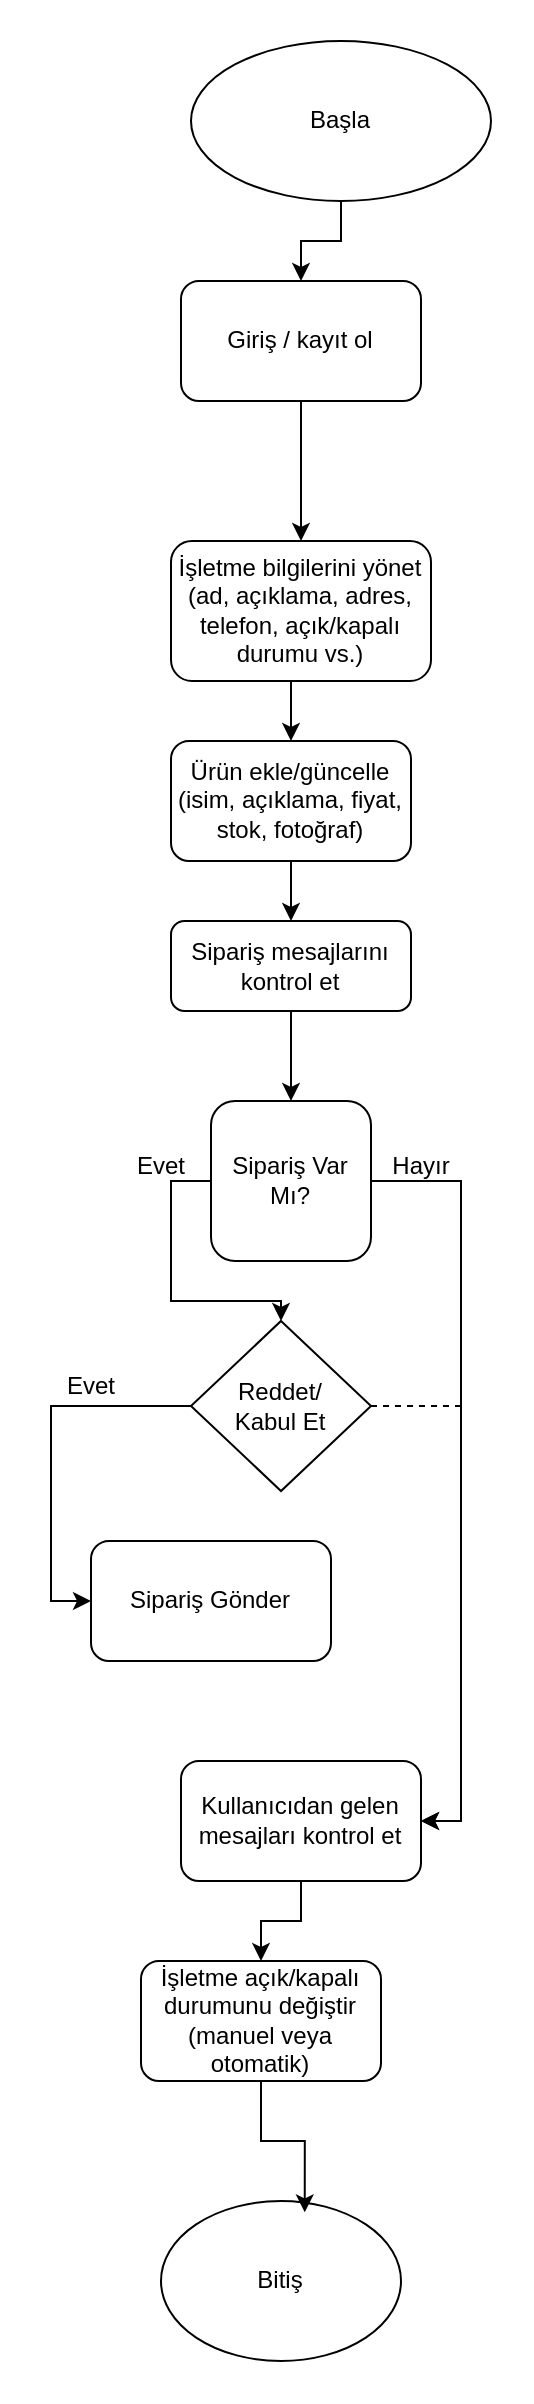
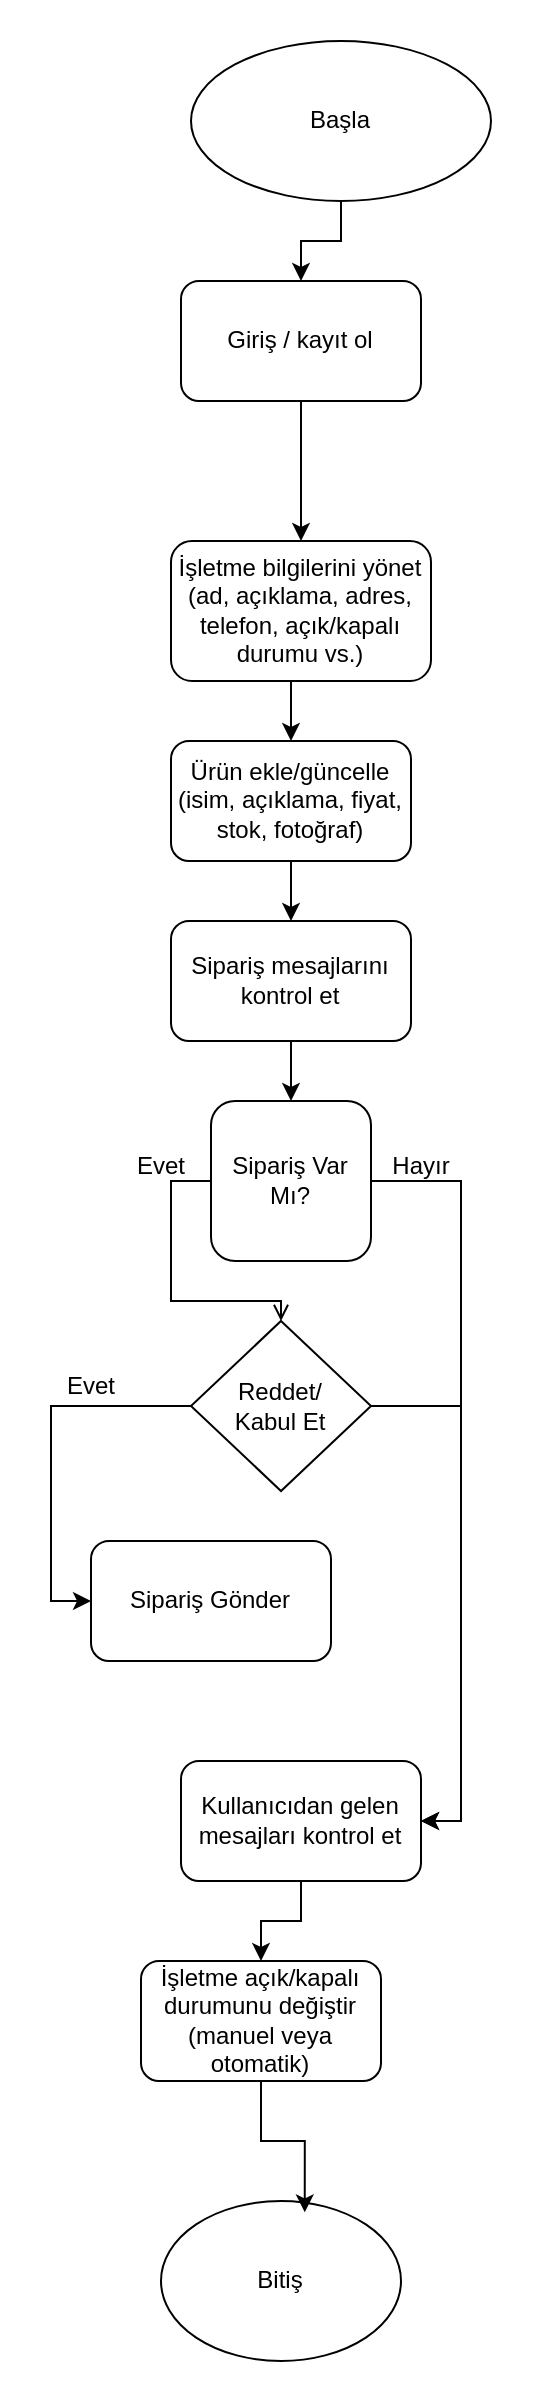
(291, 966) -> (291, 981)
(281, 1306) -> (281, 1309)
(415, 1406) -> (415, 1406)
